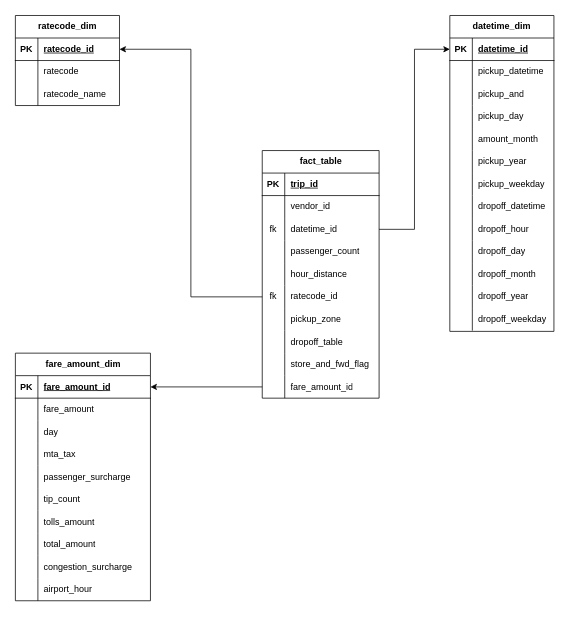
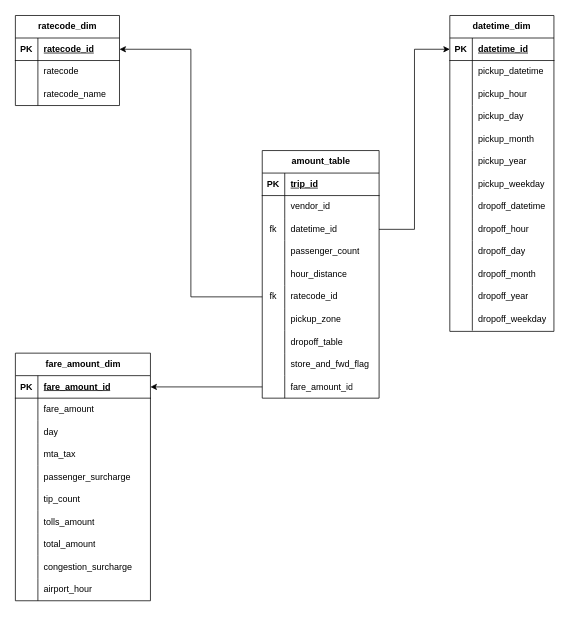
(502, 94) -> (505, 94)
(508, 139) -> (507, 139)
(321, 162) -> (321, 162)
